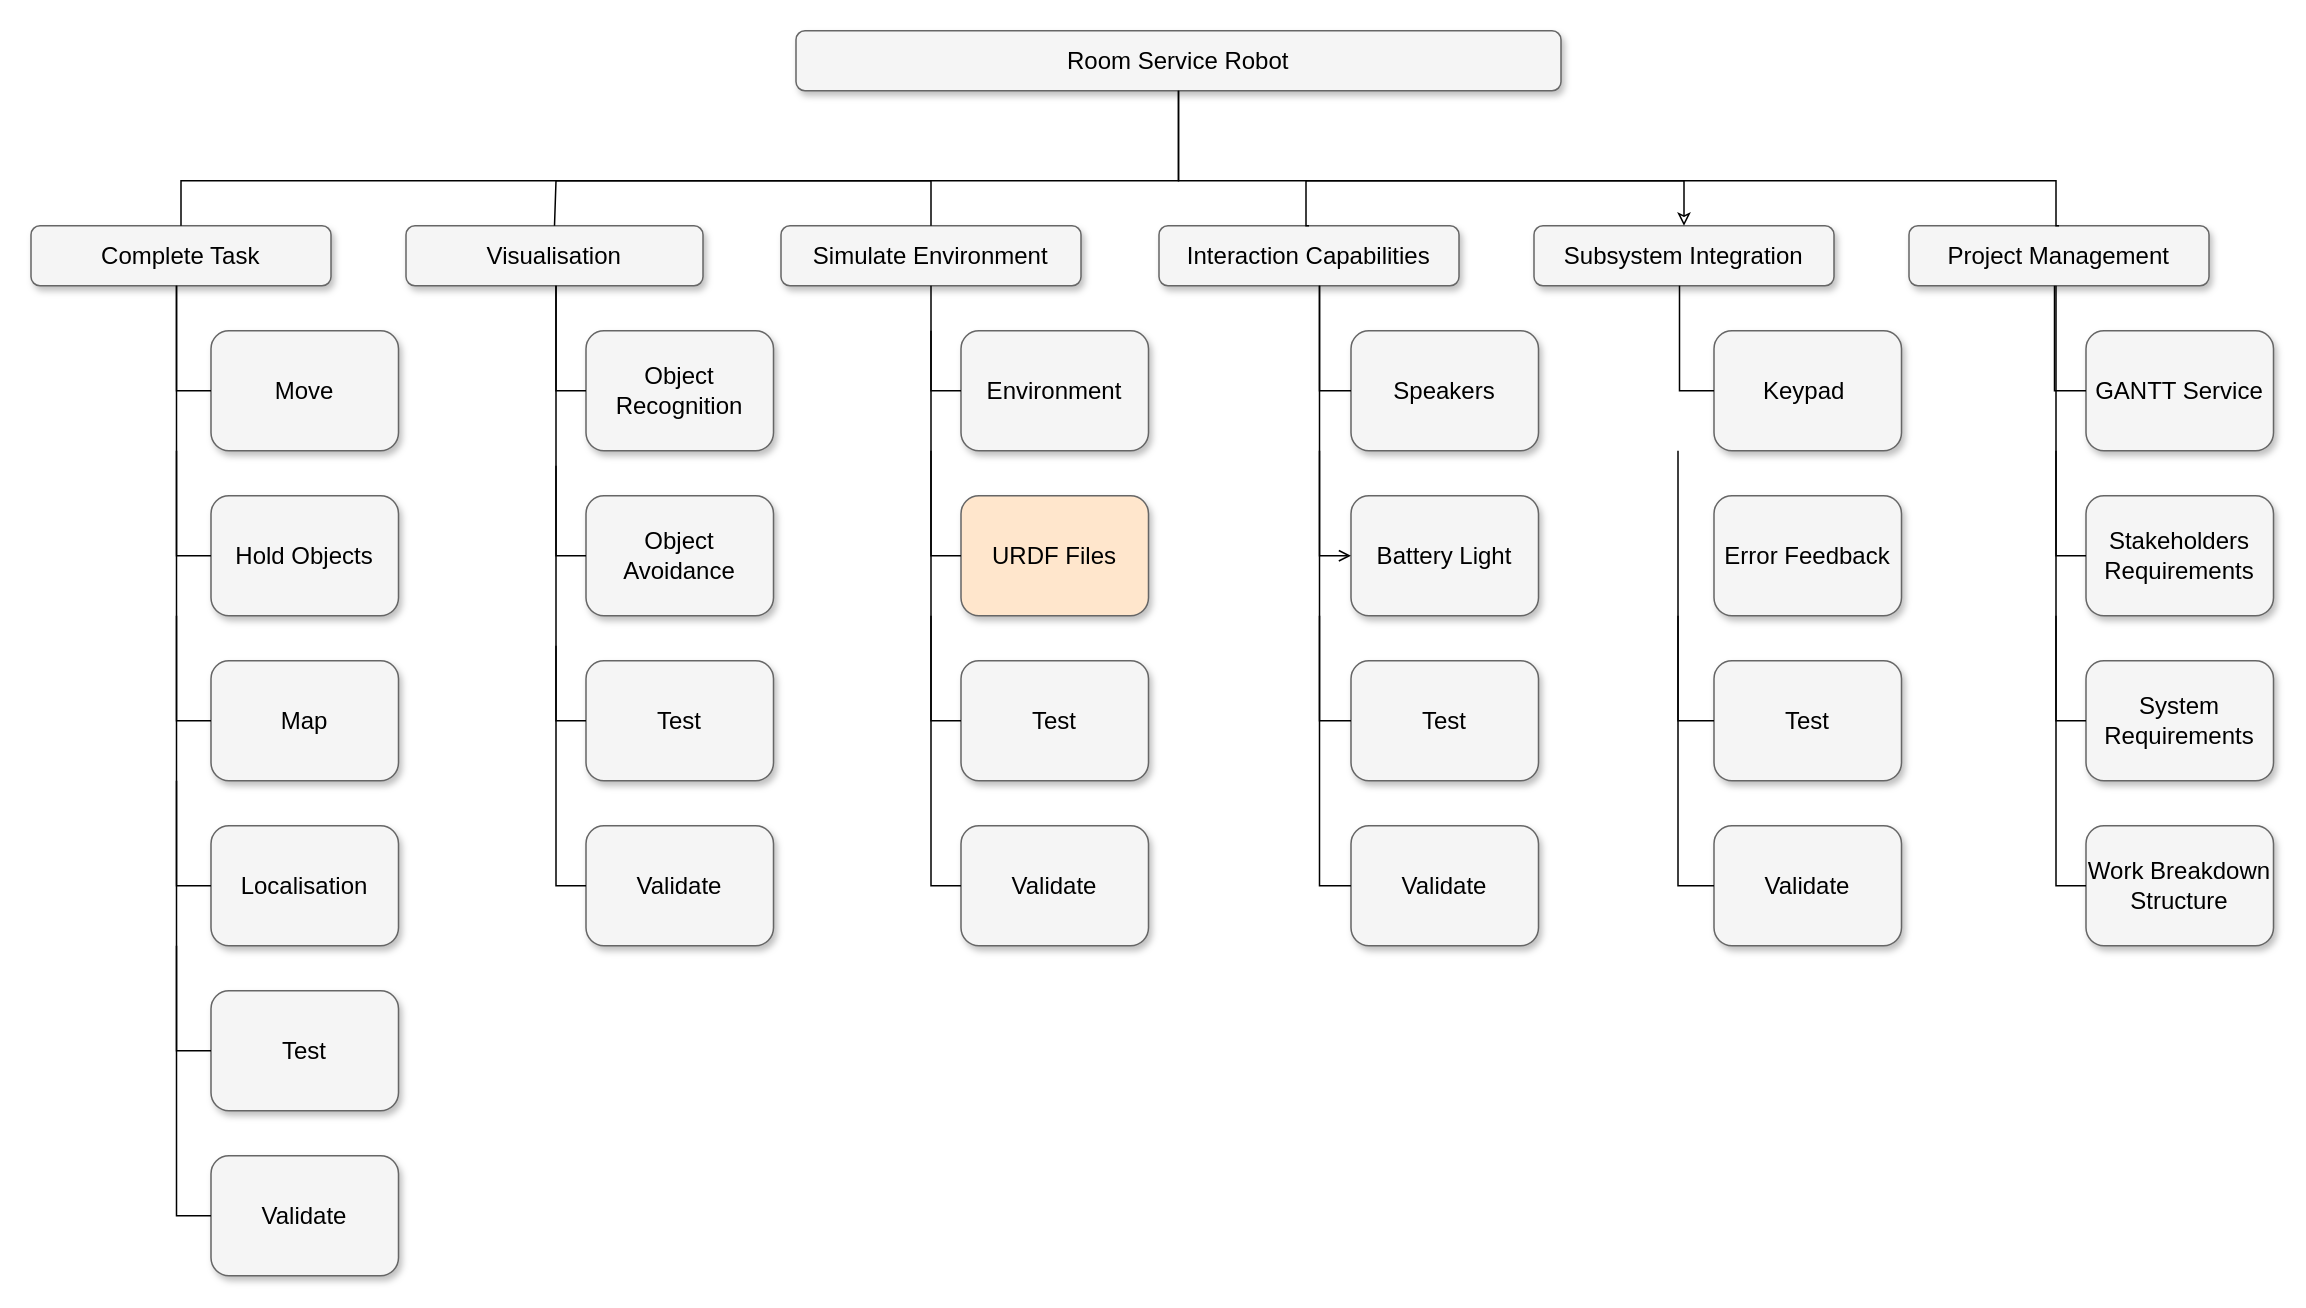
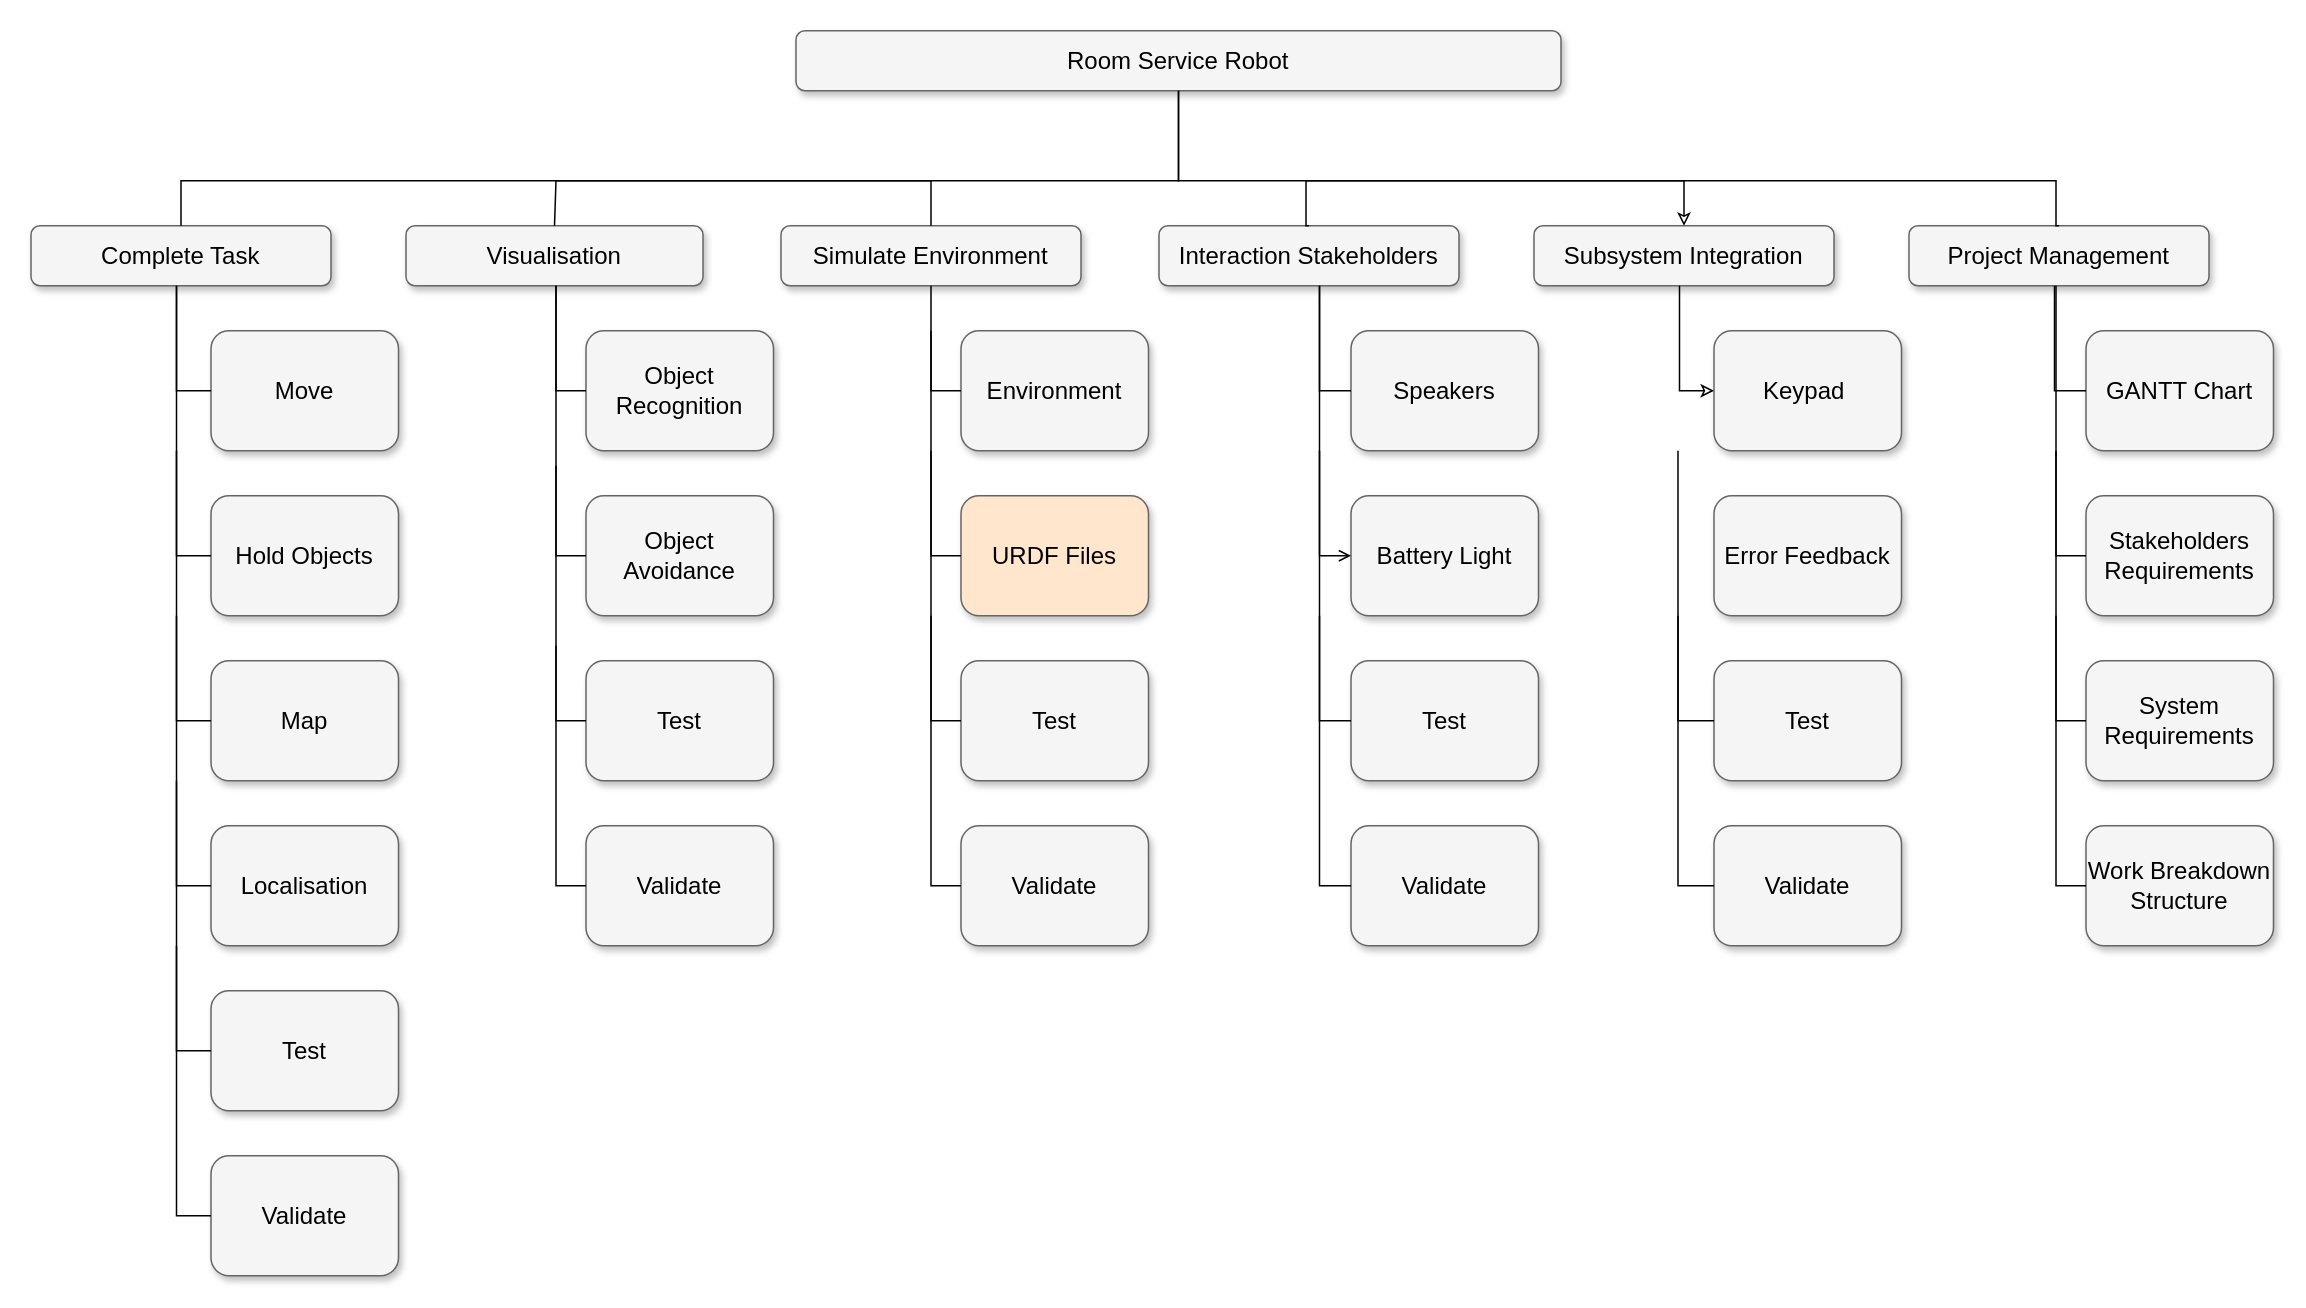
(1309, 256) -> (1309, 256)
(1706, 391) -> (1702, 391)
(2180, 391) -> (2180, 391)
